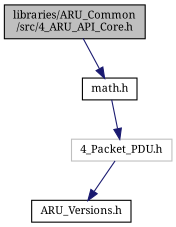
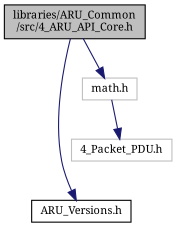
(110, 89) -> (110, 89)
(105, 176) -> (59, 115)
